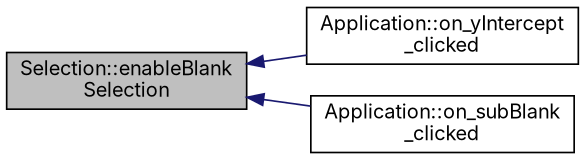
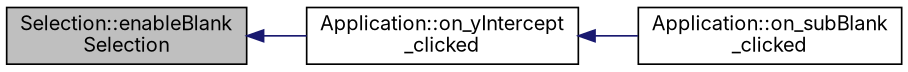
(287, 103) -> (616, 36)
